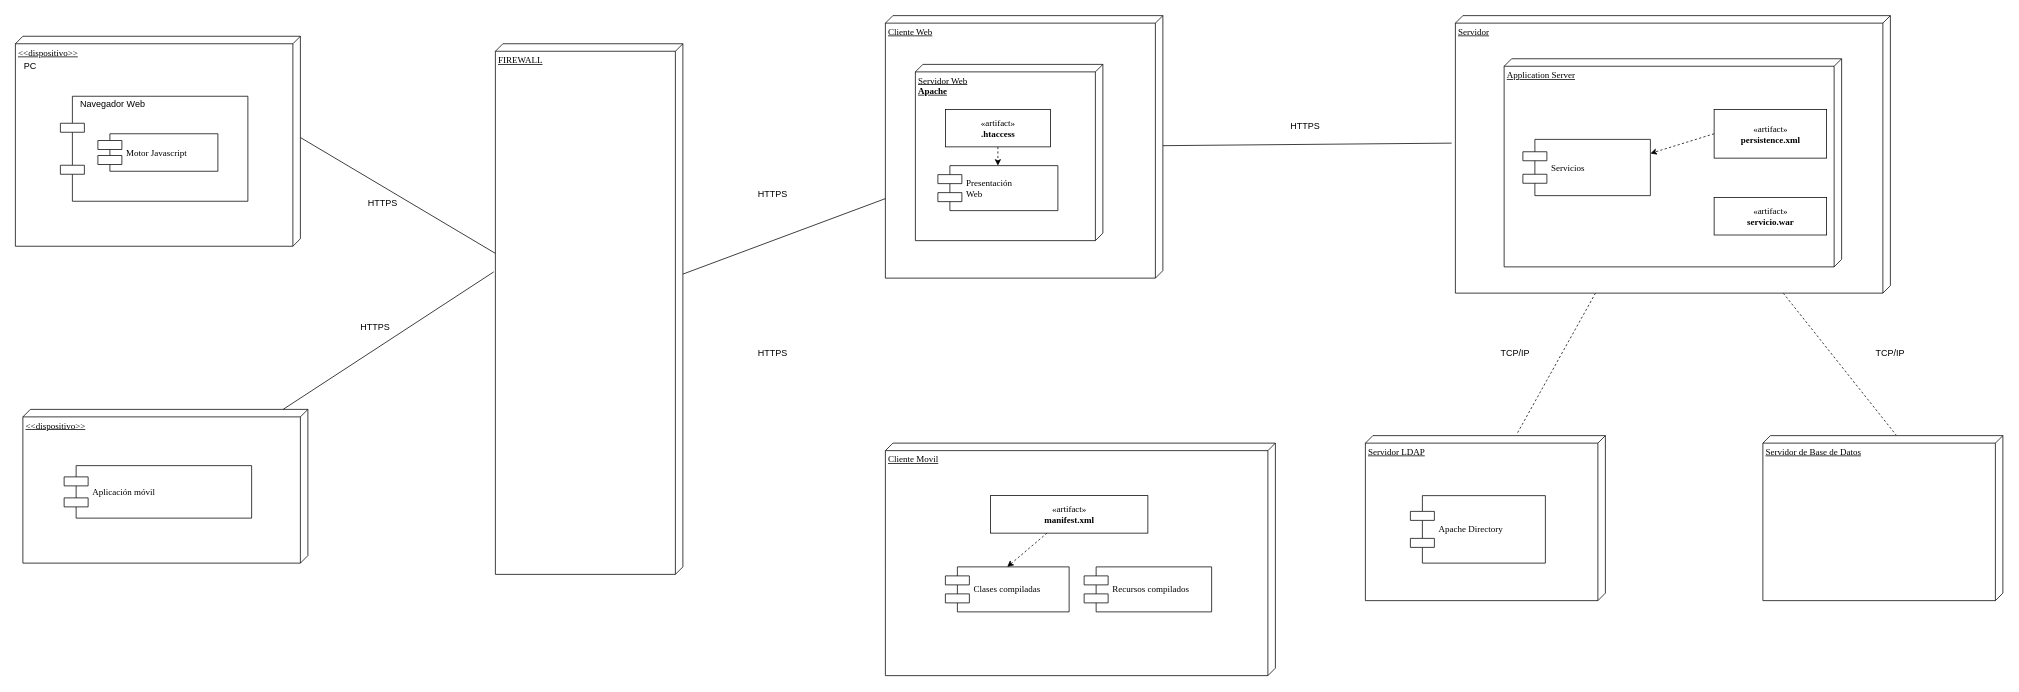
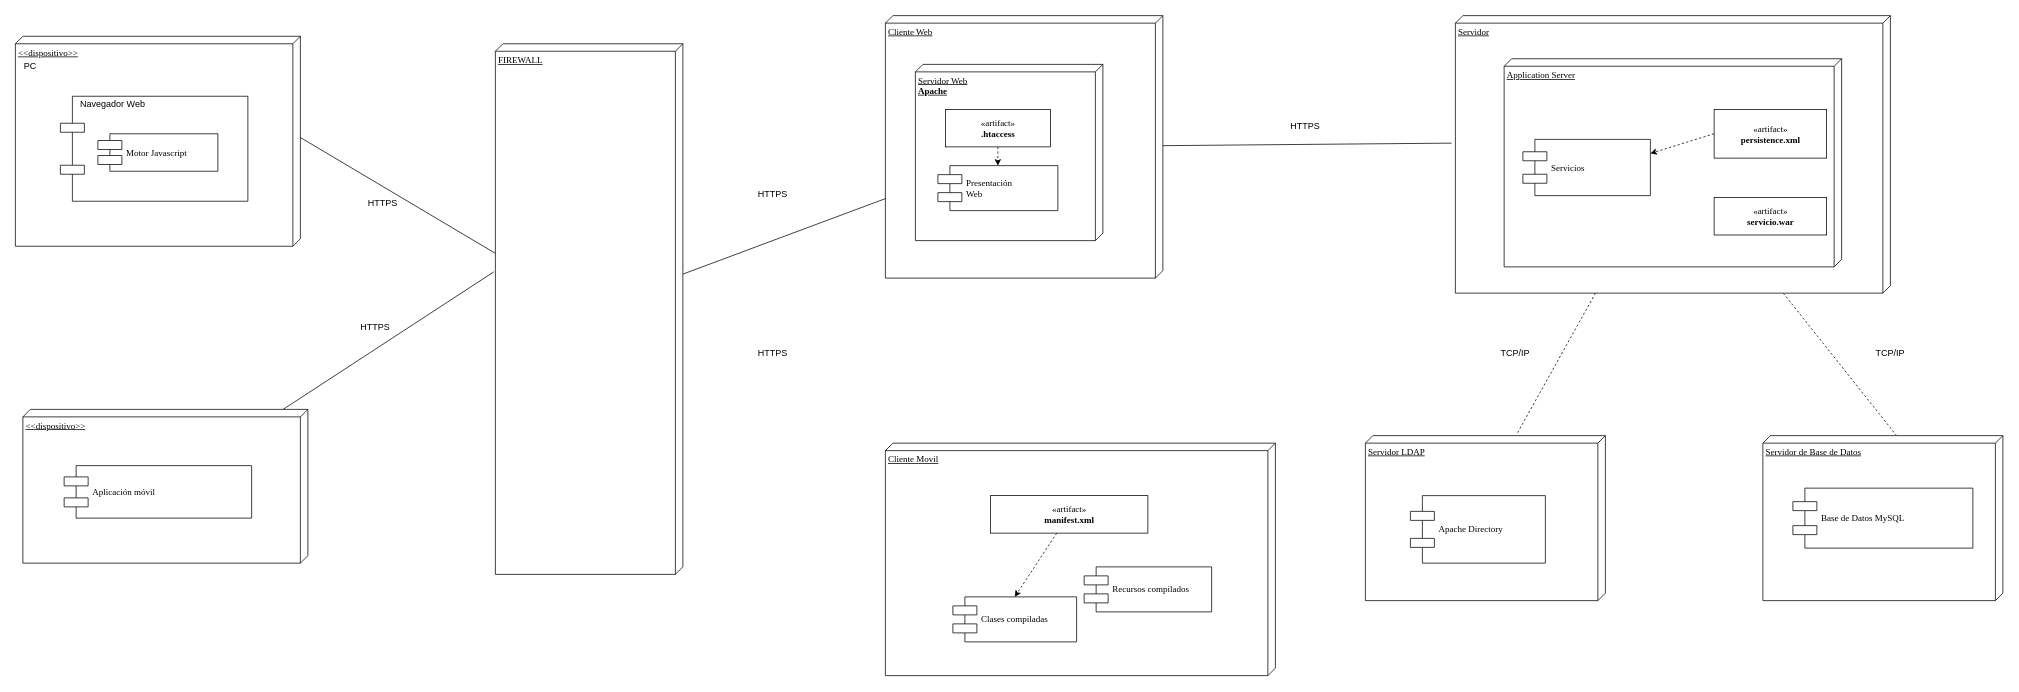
none -> (1883, 518)
(1007, 589) -> (1015, 619)
